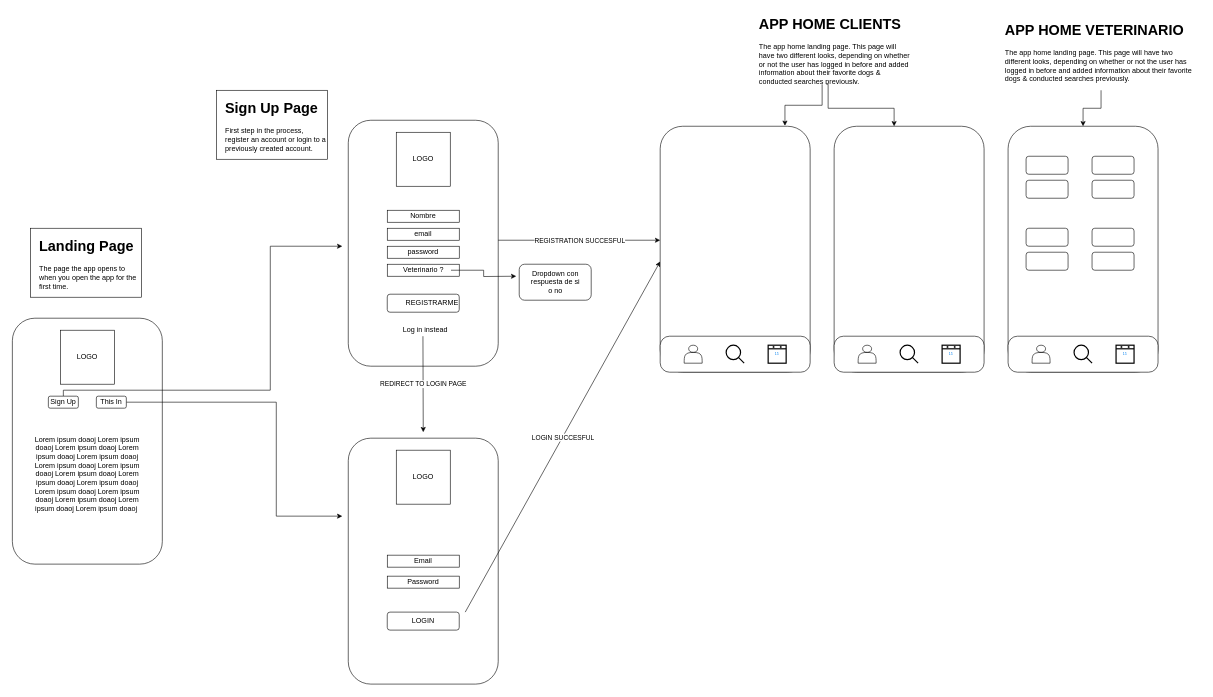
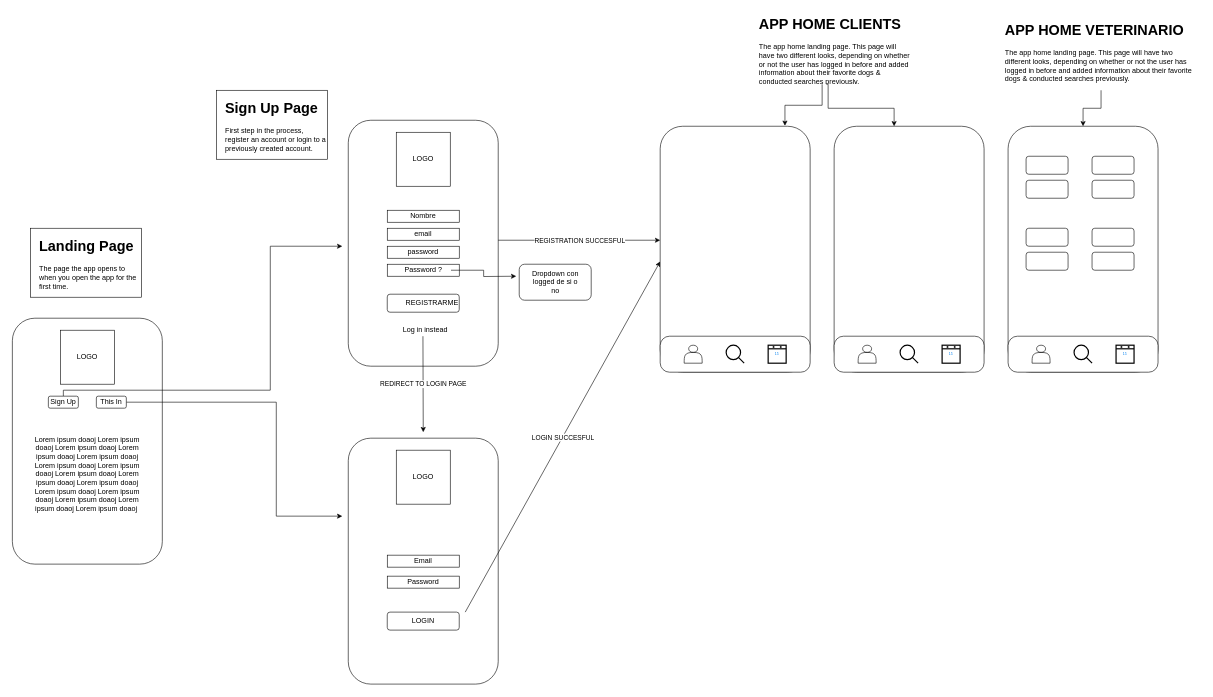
(424, 270) -> (424, 270)
(556, 282) -> (556, 282)
